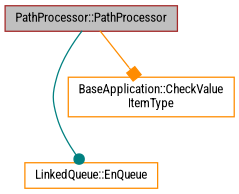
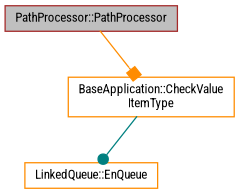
(54, 92) -> (122, 136)
